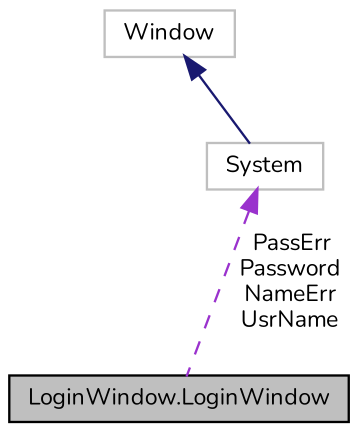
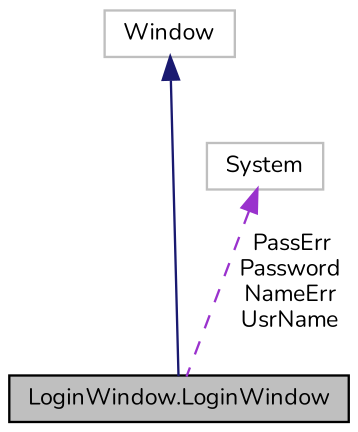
(224, 109) -> (175, 228)
